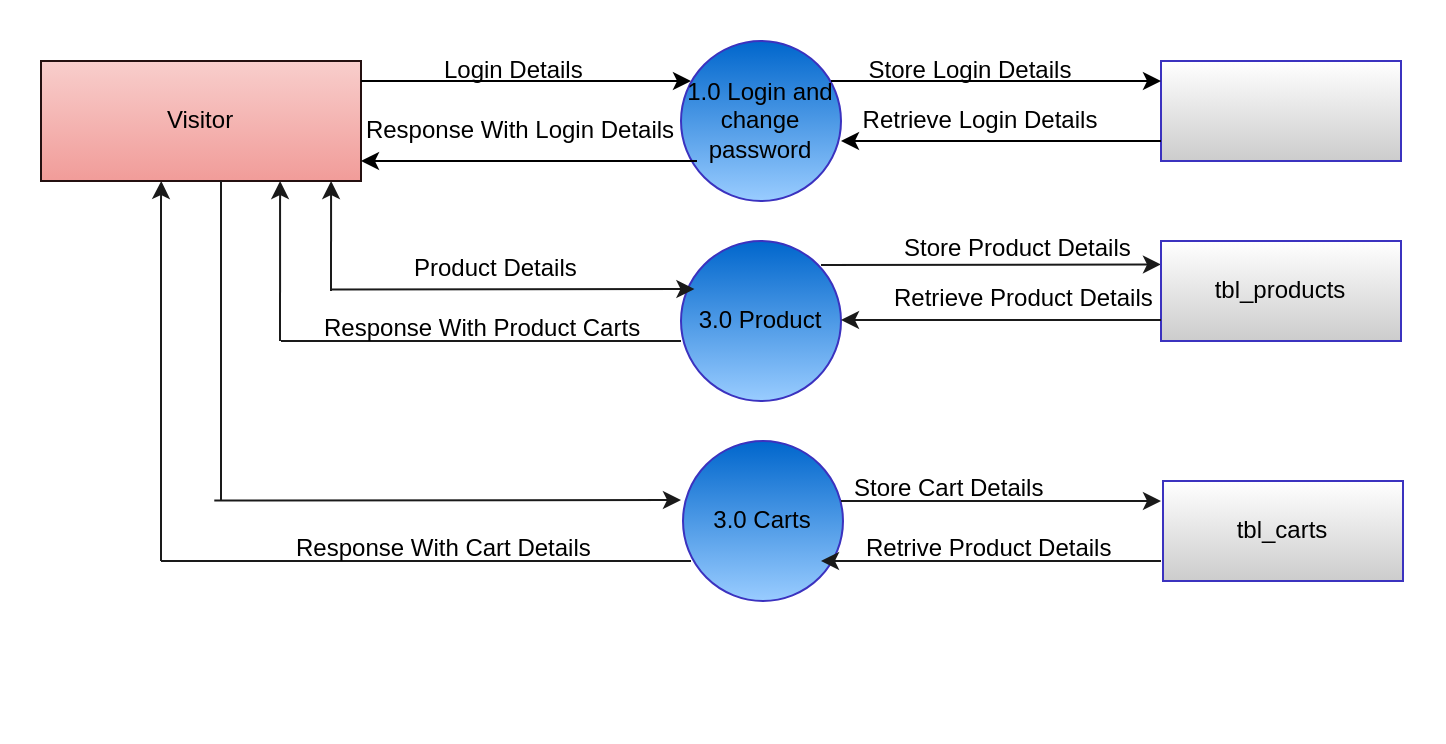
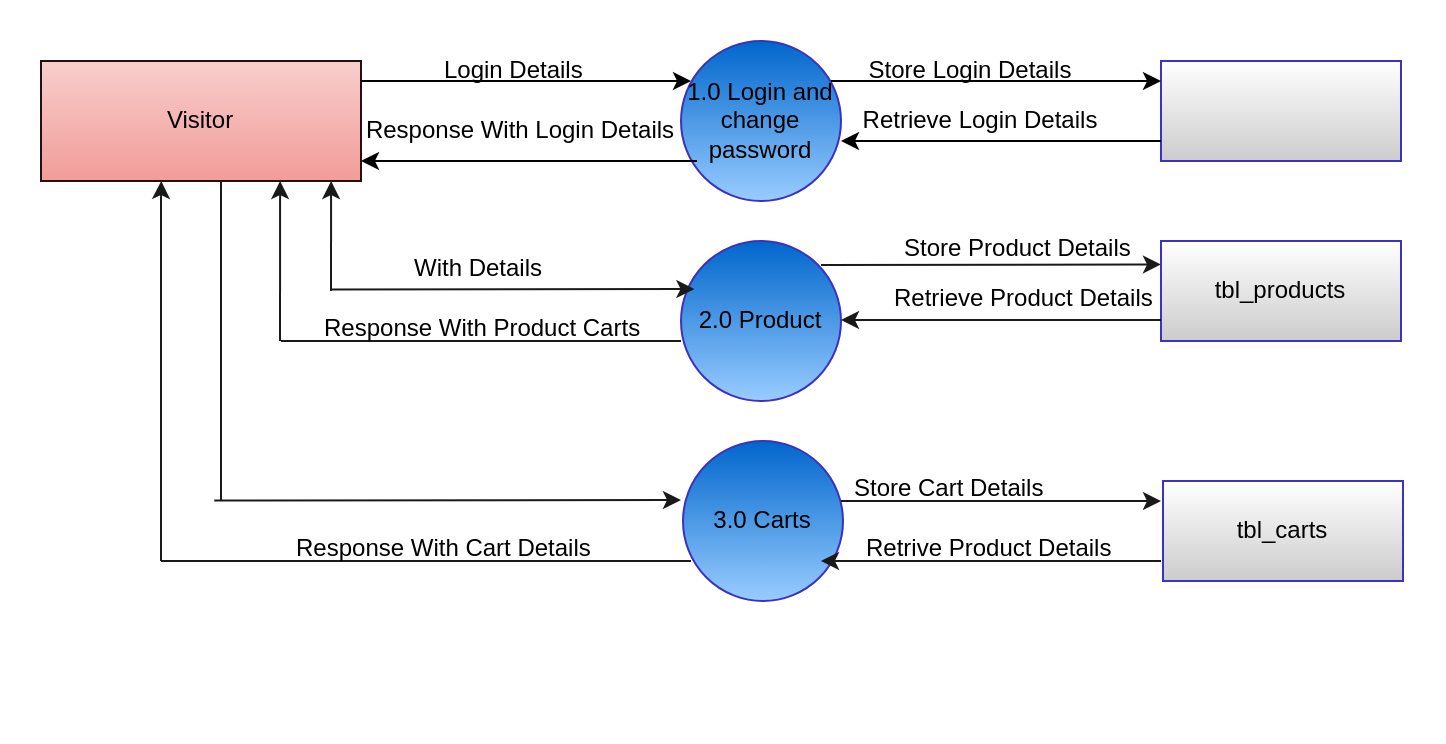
(506, 269) -> (483, 269)
(761, 321) -> (761, 321)
